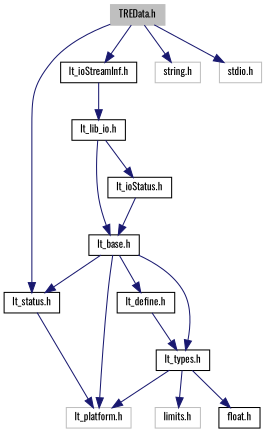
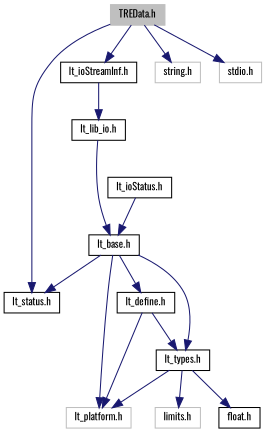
(116, 155) -> none
(63, 356) -> (124, 355)
